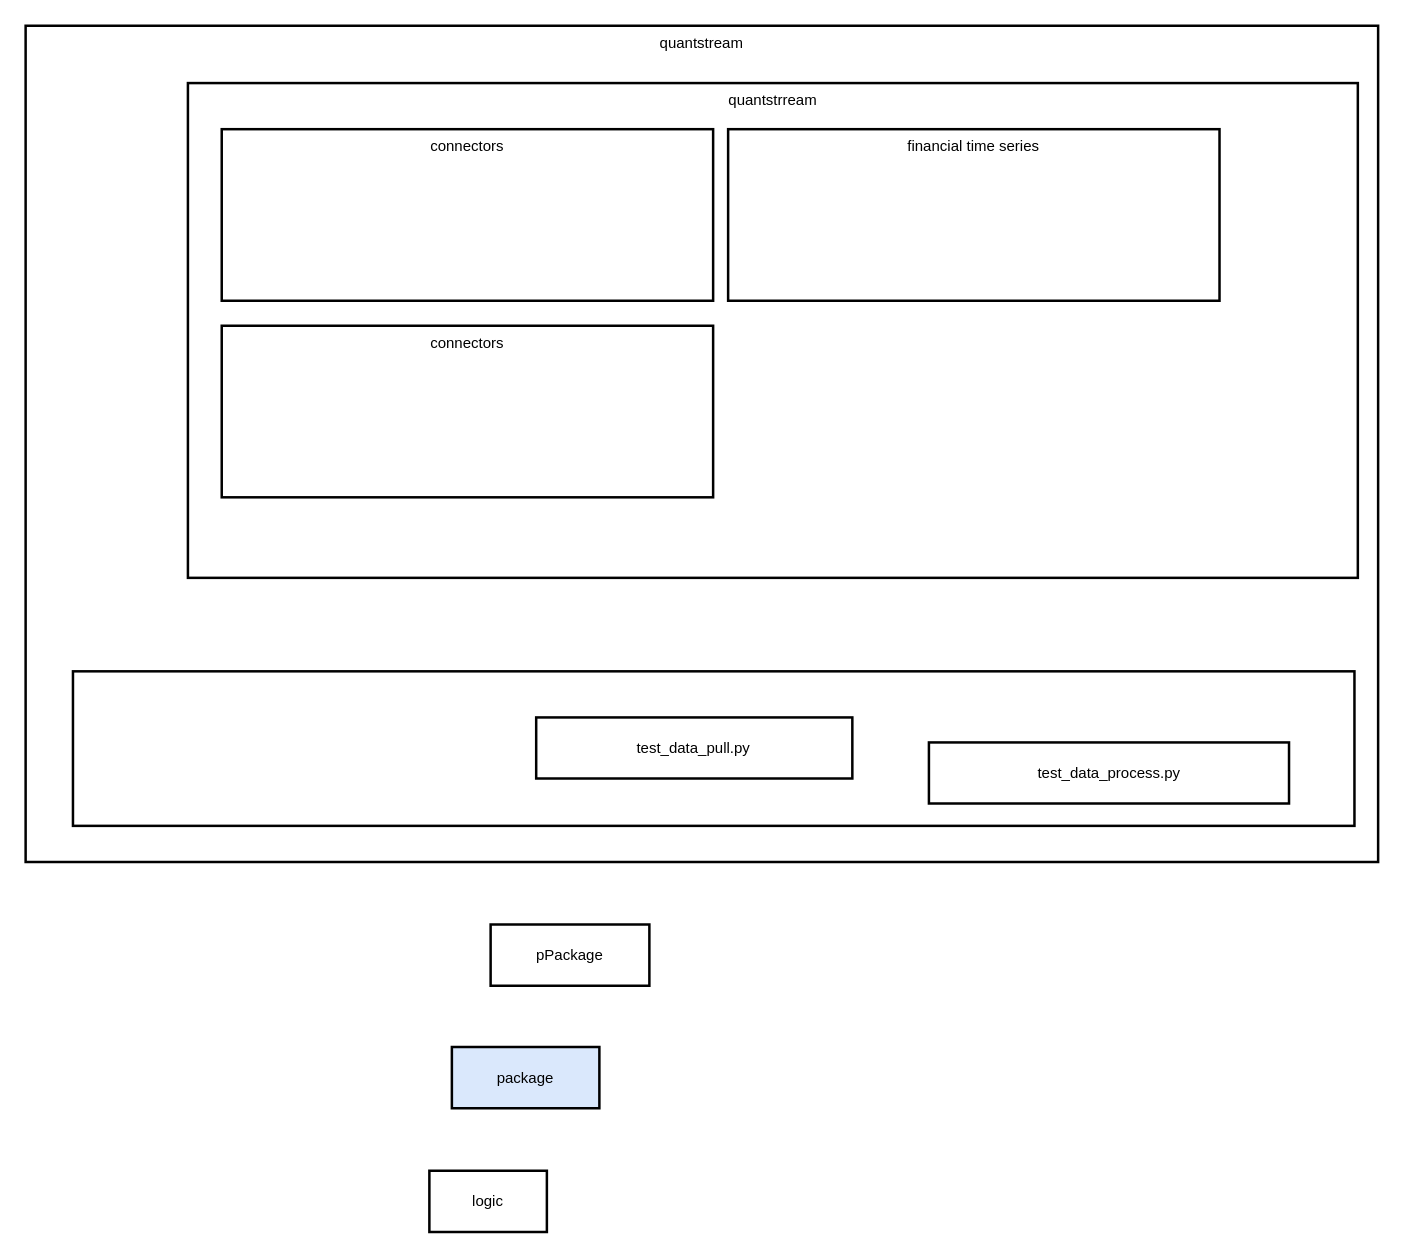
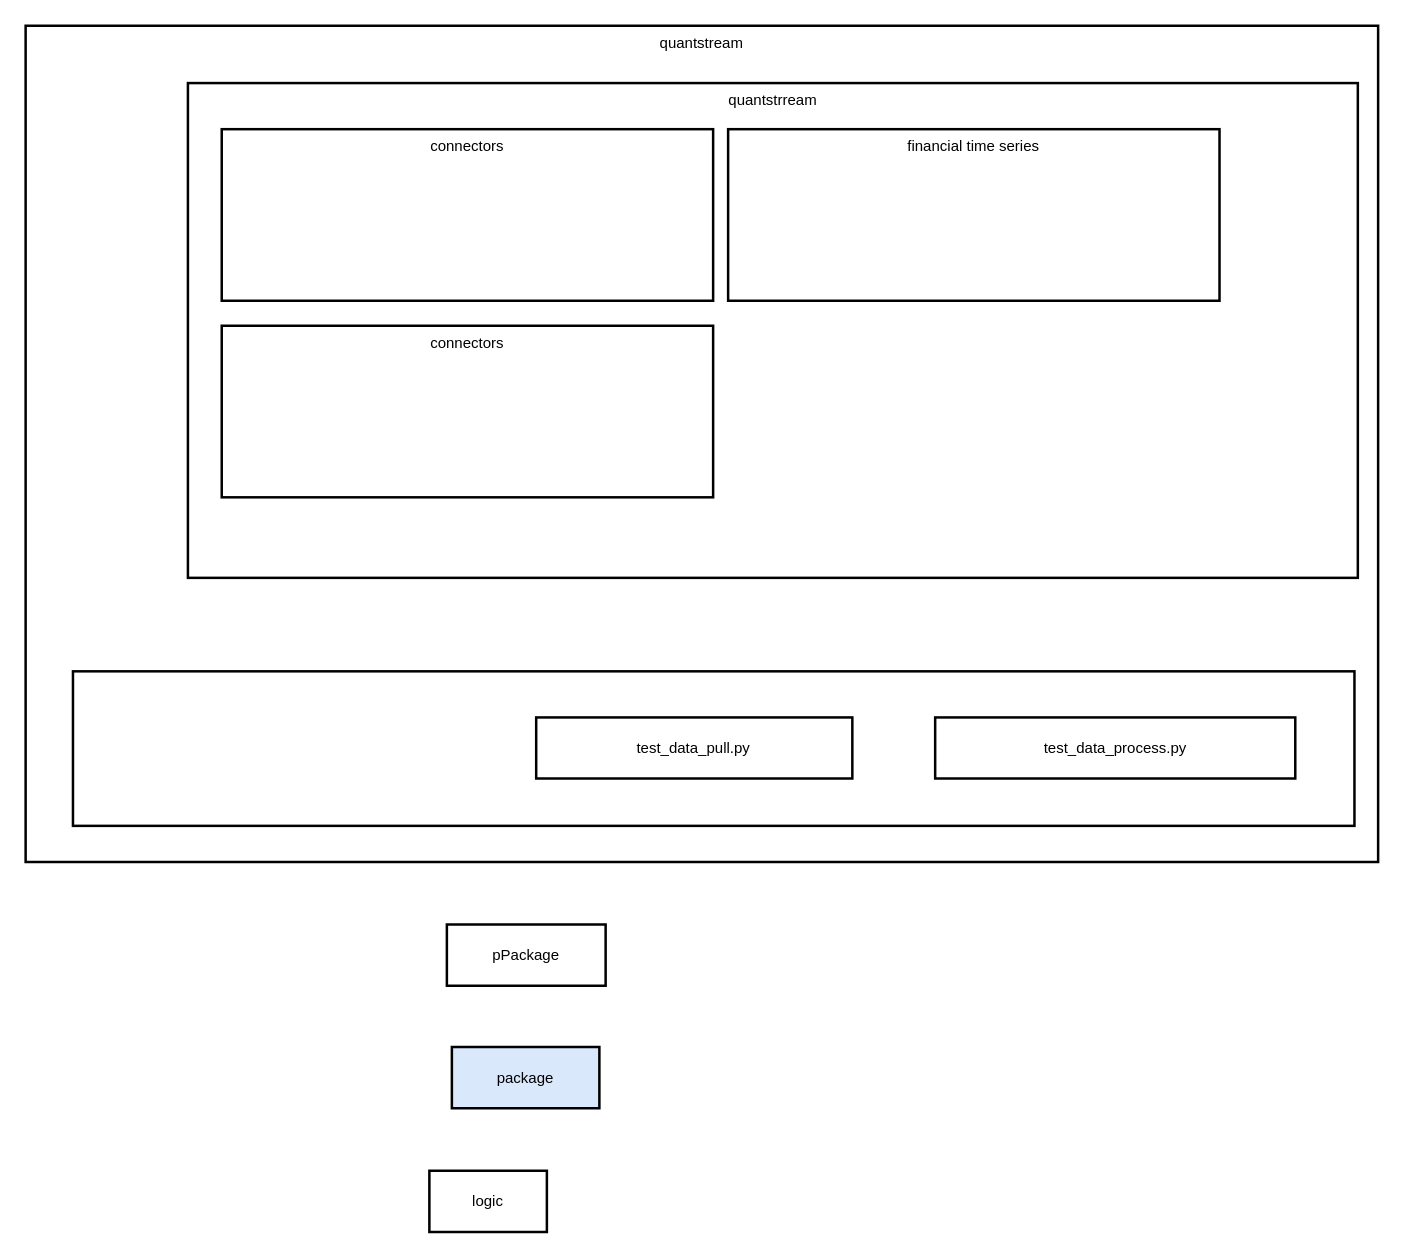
(1109, 773) -> (1115, 748)
(570, 955) -> (526, 955)
